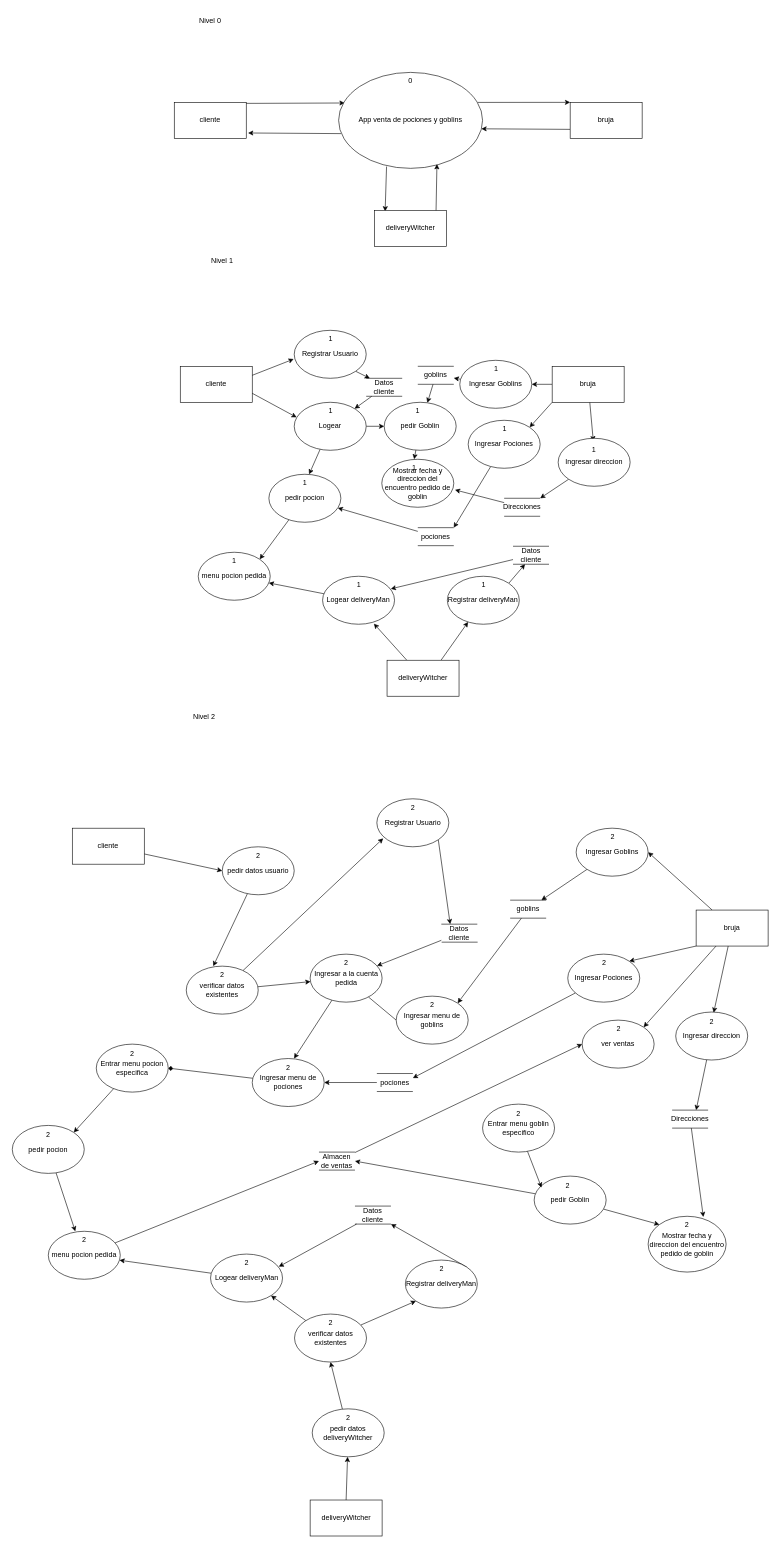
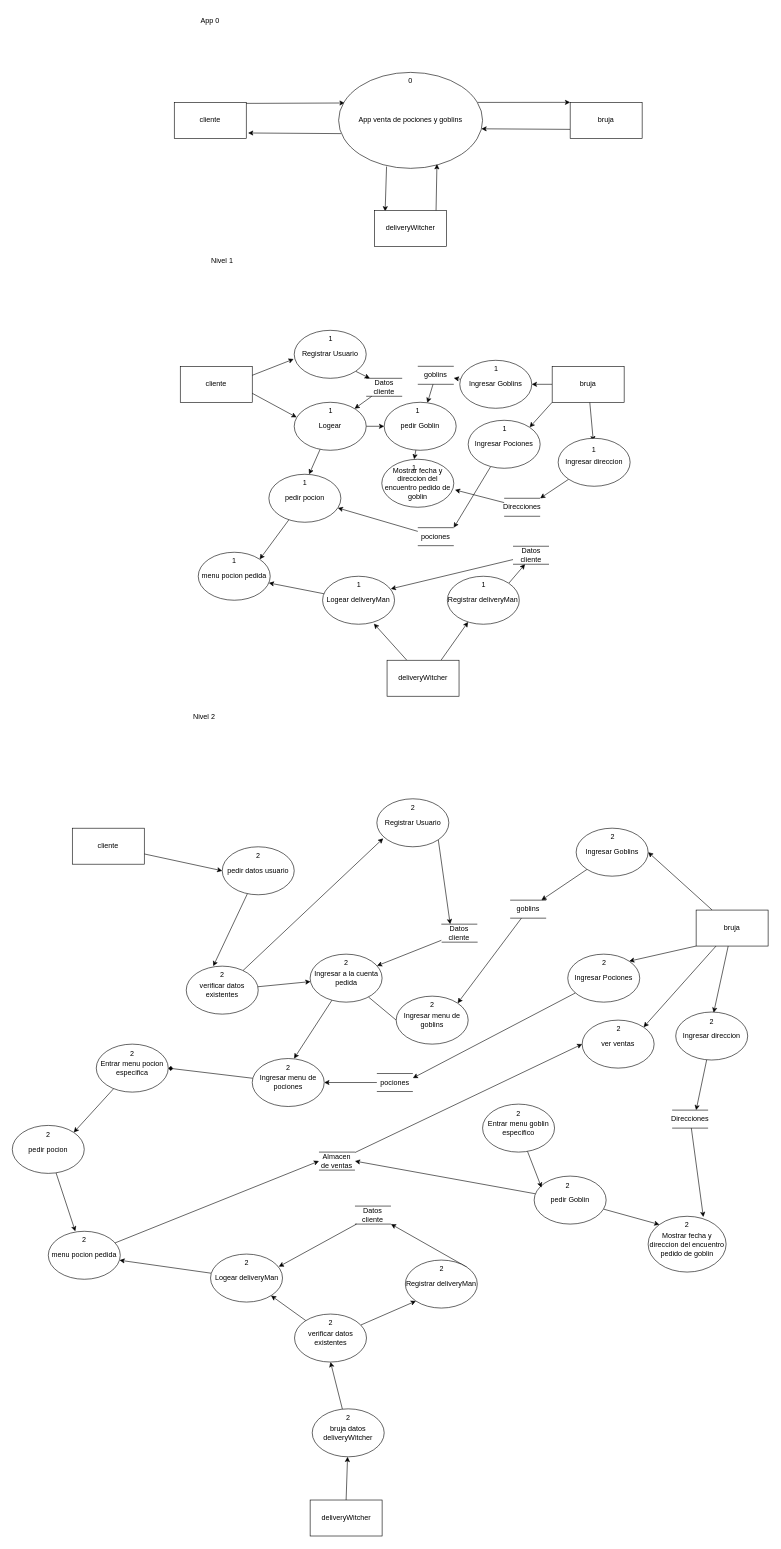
(210, 21) -> (210, 21)
(348, 1433) -> (348, 1433)
